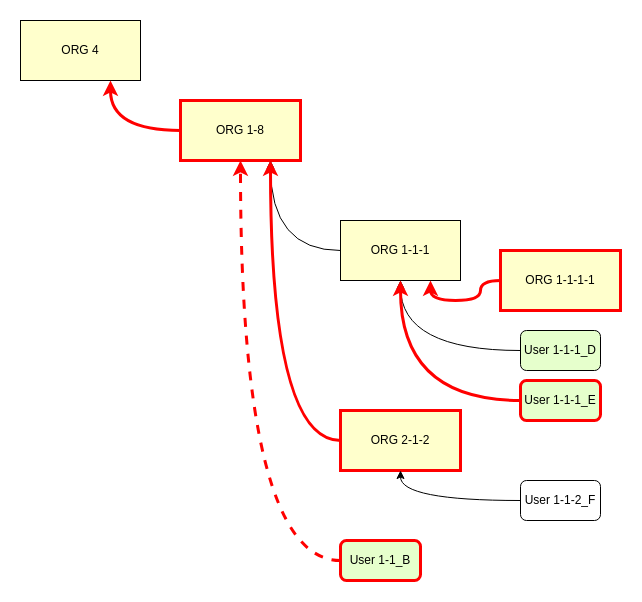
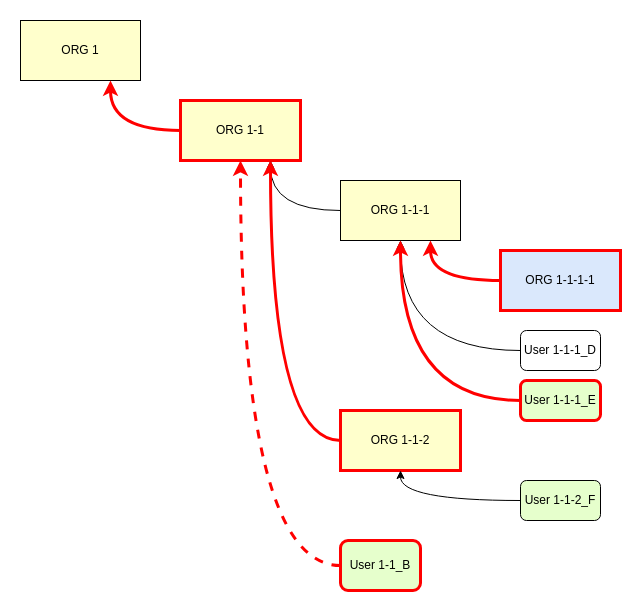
(81, 51) -> (81, 51)
(241, 131) -> (241, 131)
(401, 251) -> (401, 211)
(561, 281) -> (561, 281)
(561, 351) -> (561, 351)
(401, 441) -> (401, 441)
(561, 501) -> (561, 501)
(381, 561) -> (381, 566)
